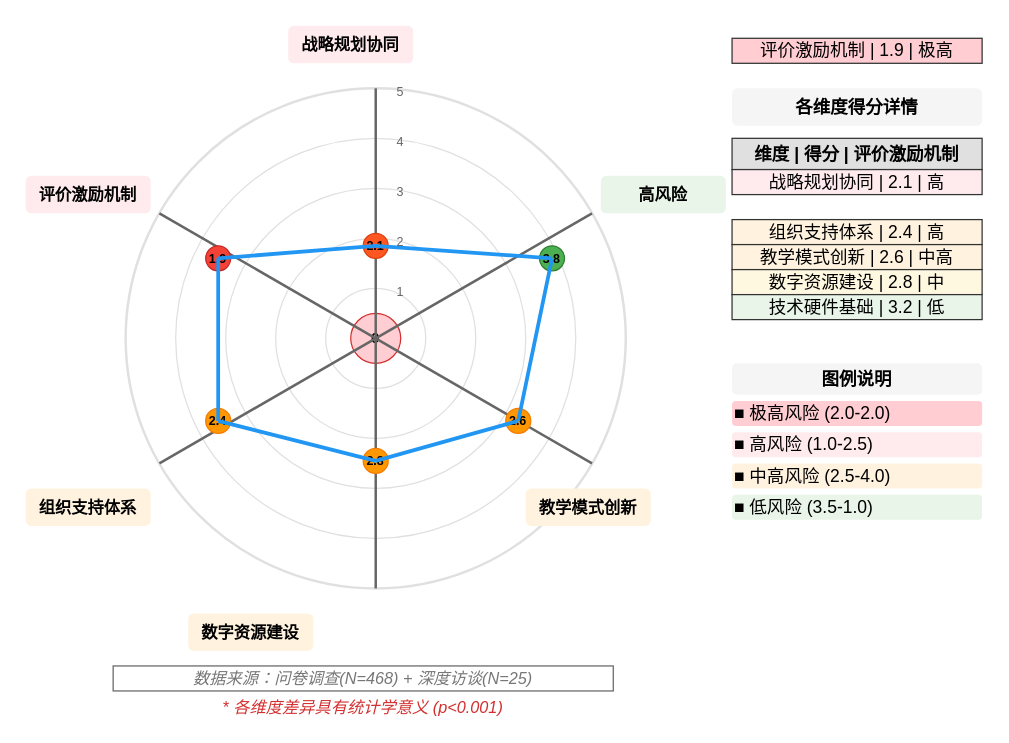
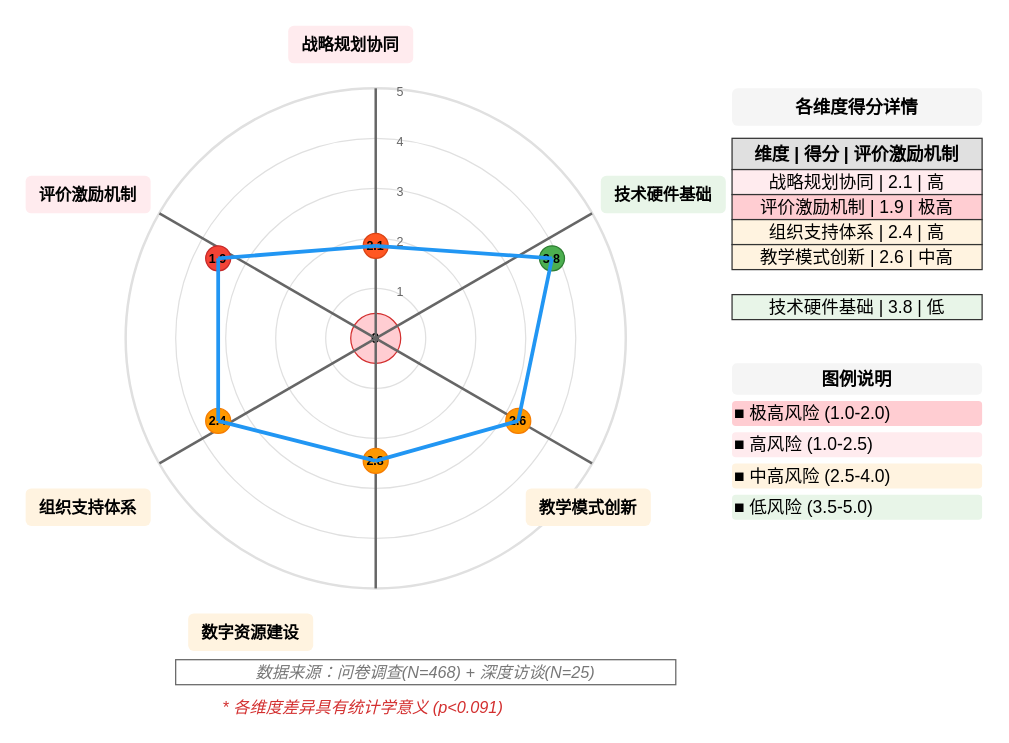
(857, 51) -> (857, 207)
(663, 194) -> (663, 194)
(857, 282) -> none
(857, 307) -> (857, 307)
(819, 413) -> (819, 413)
(810, 507) -> (810, 507)
(363, 678) -> (426, 672)
(363, 707) -> (363, 707)
